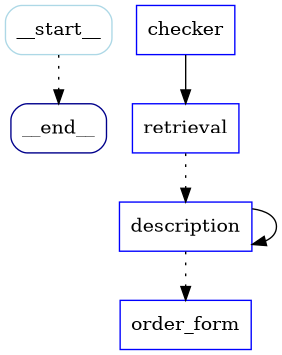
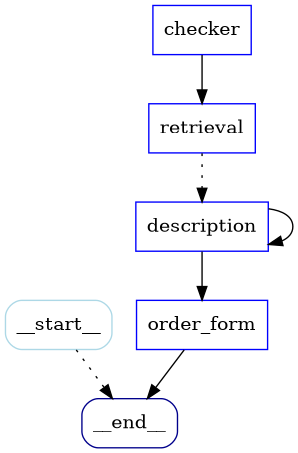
(186, 269) -> (202, 269)
none -> (170, 369)
